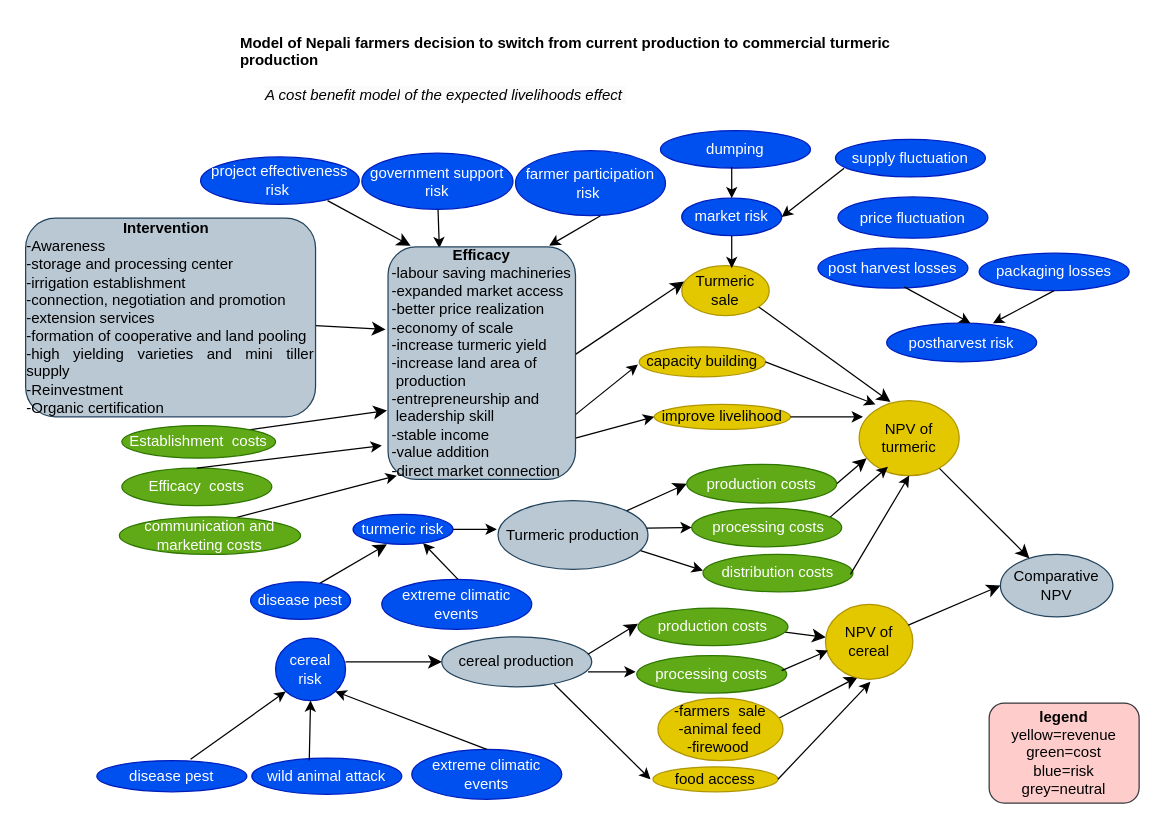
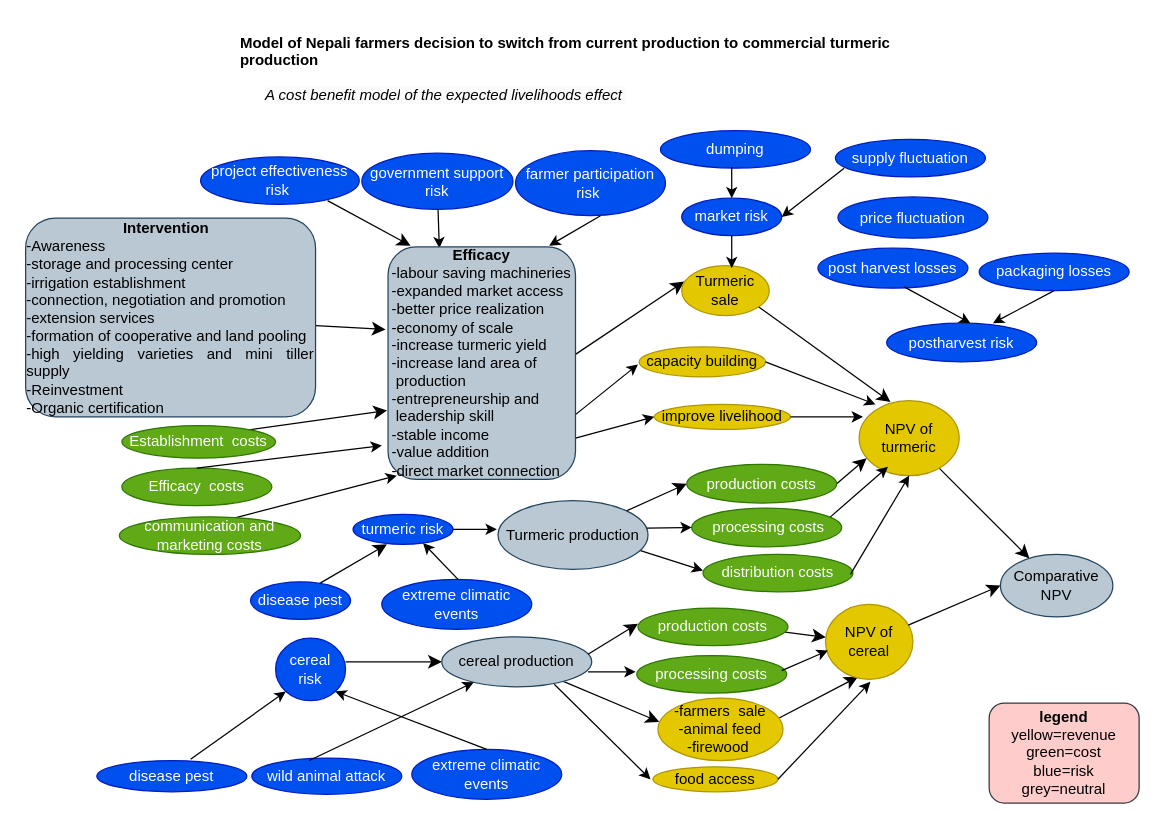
none -> (608, 700)
(310, 735) -> (388, 723)
